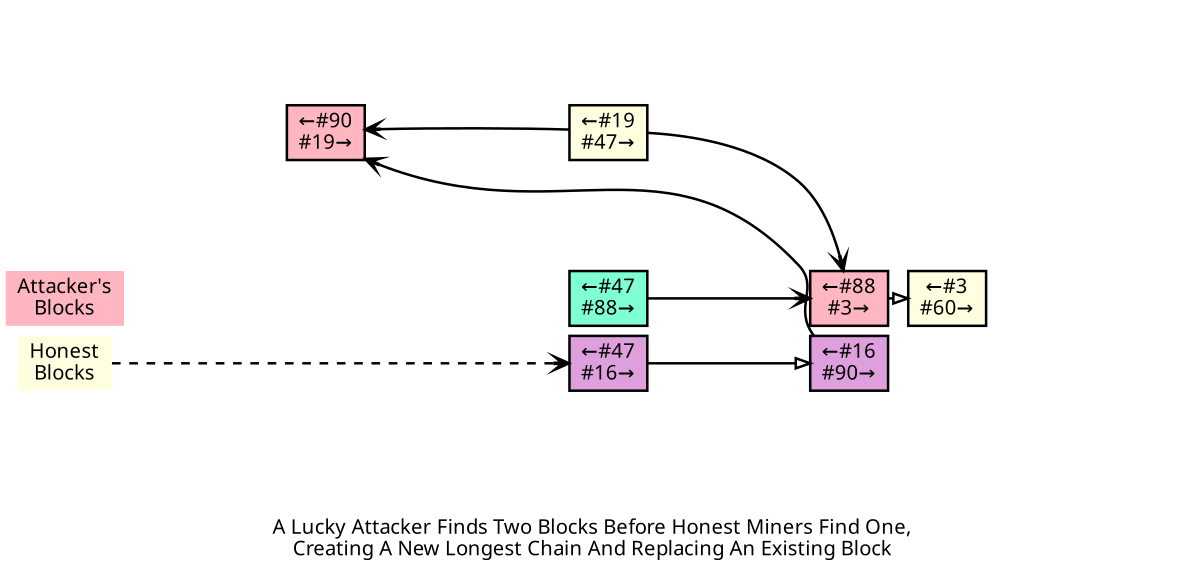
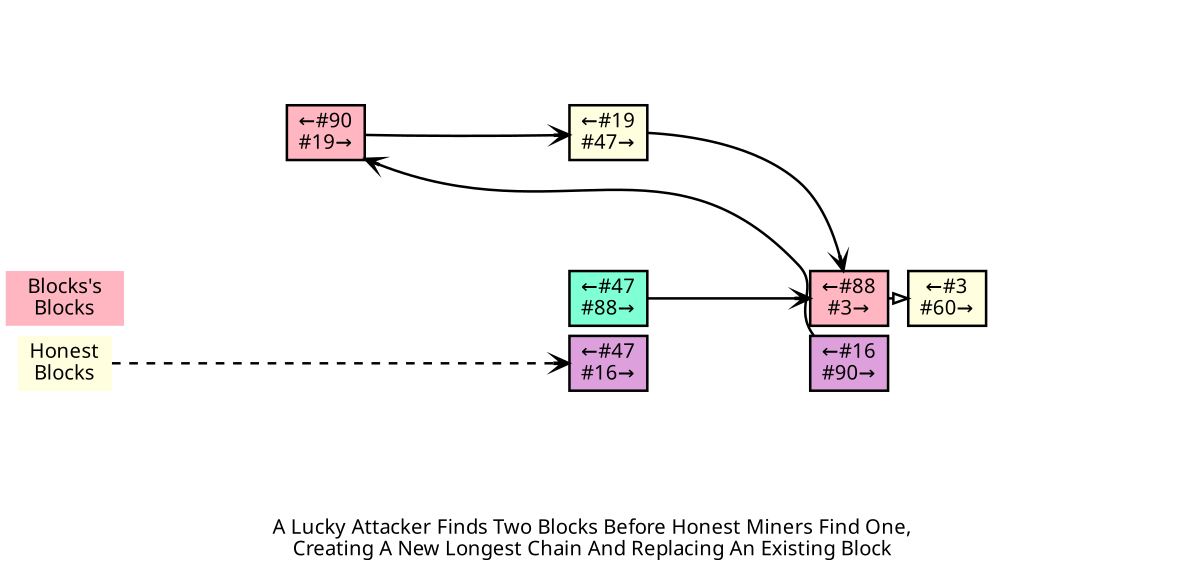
(475, 128) -> (460, 136)
(65, 298) -> (65, 298)
(721, 363) -> none
